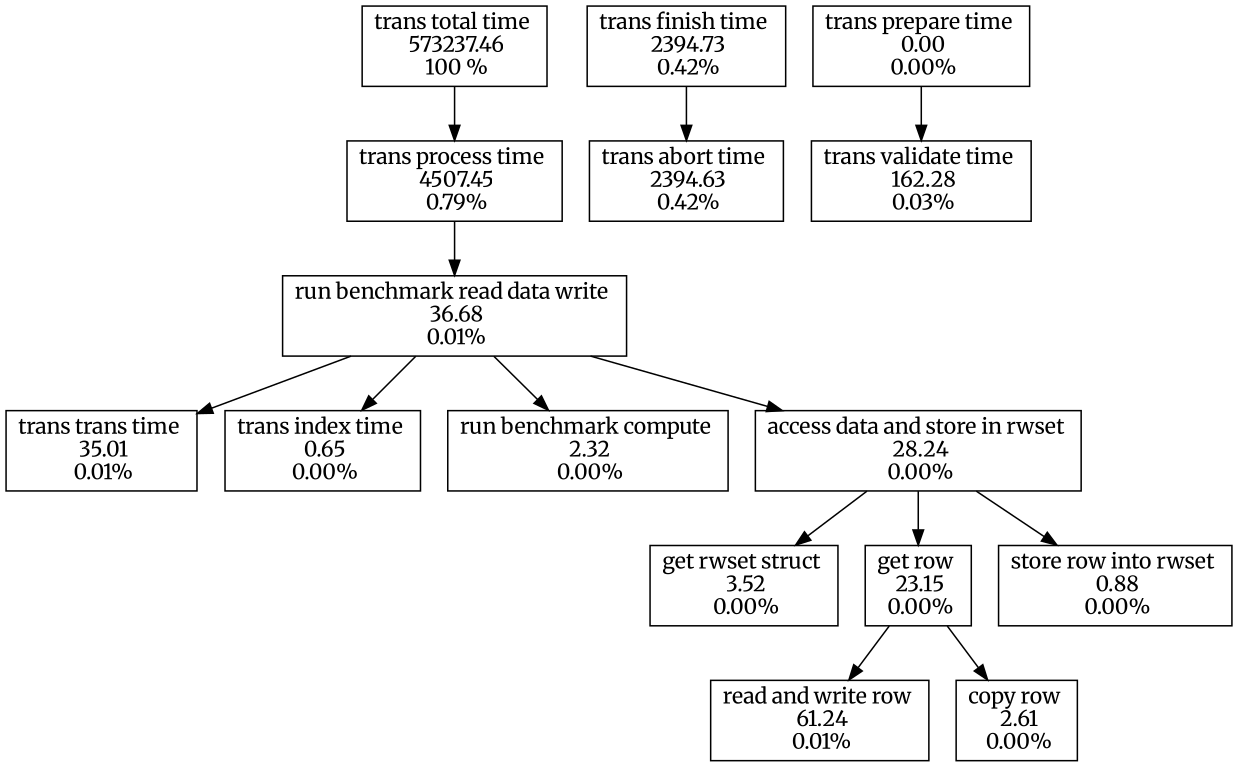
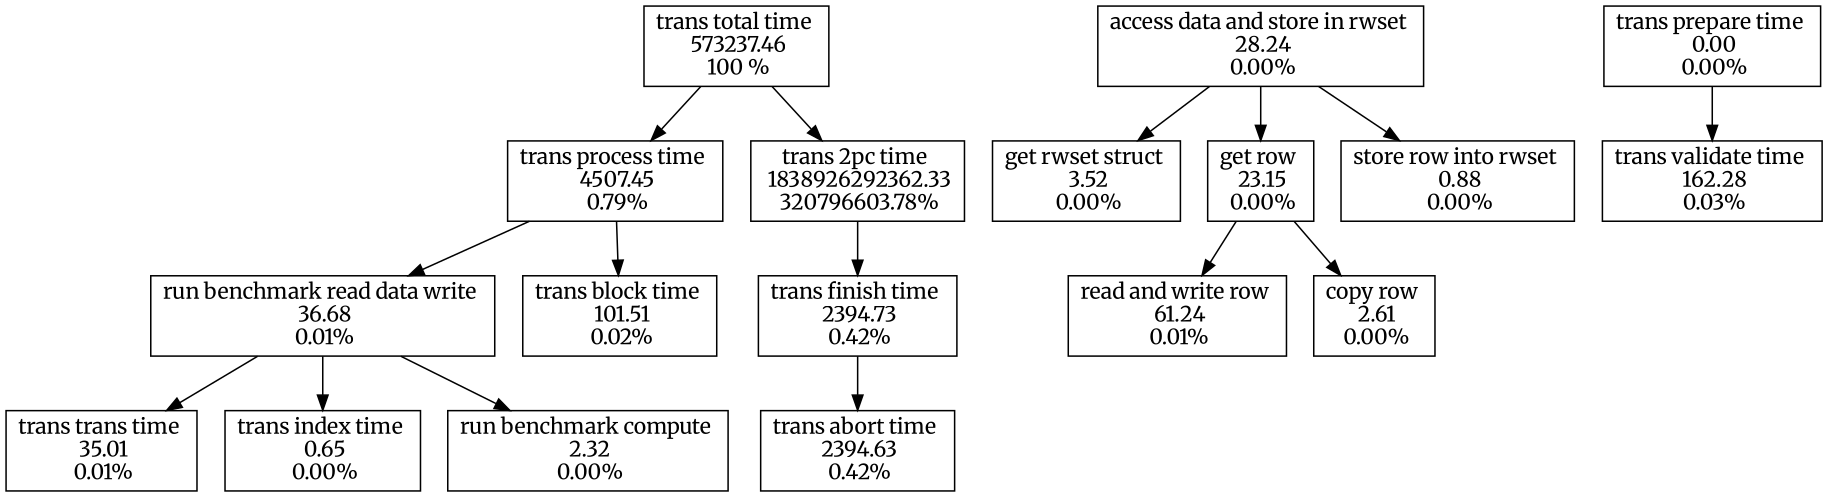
none -> (858, 181)
none -> (620, 316)
(679, 381) -> none
